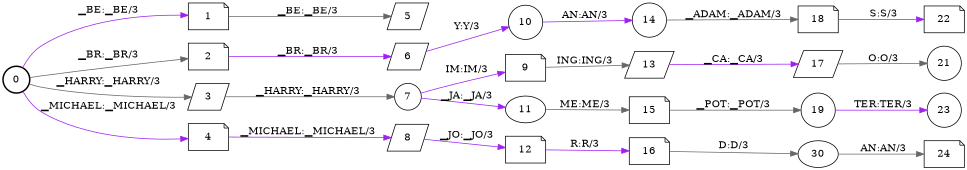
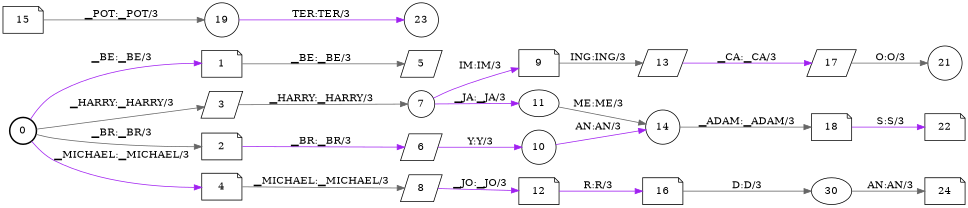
(584, 110) -> (599, 115)
(306, 137) -> (320, 187)
